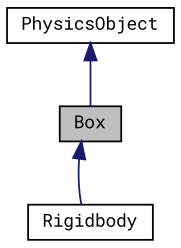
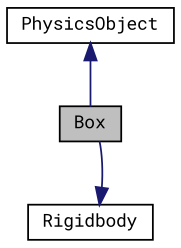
(79, 182) -> (102, 164)
